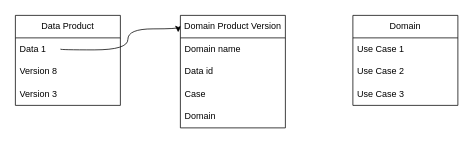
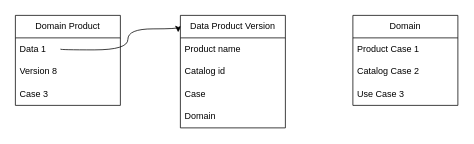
(68, 27) -> (68, 27)
(233, 27) -> (233, 27)
(210, 49) -> (214, 49)
(380, 49) -> (390, 49)
(200, 72) -> (207, 72)
(380, 72) -> (389, 72)
(40, 94) -> (34, 94)
